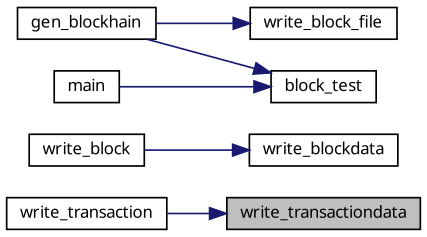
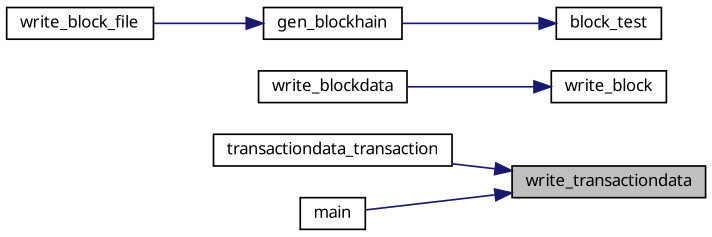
(195, 23) -> (200, 23)
(187, 87) -> (430, 202)
(188, 150) -> (471, 87)
(87, 214) -> (333, 150)
